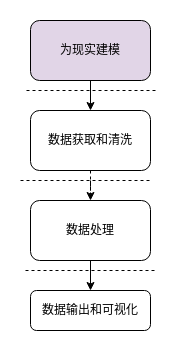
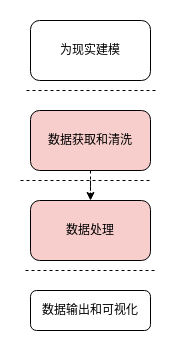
(91, 51) -> (91, 51)
(91, 92) -> none
(91, 141) -> (91, 141)
(91, 231) -> (91, 231)
(91, 272) -> none
